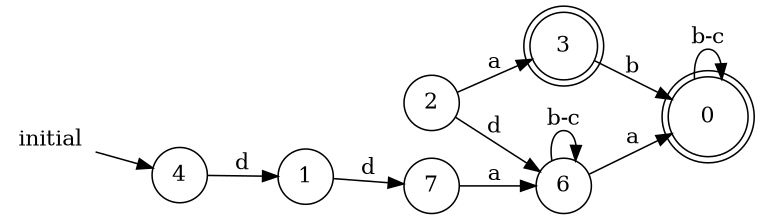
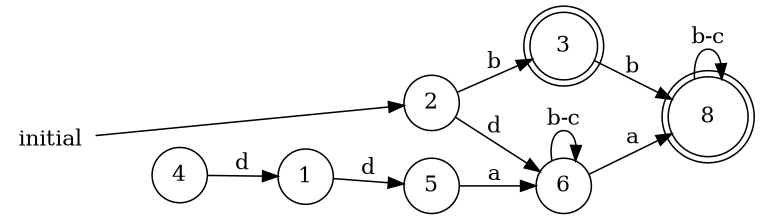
(495, 62) -> (495, 62)
(708, 117) -> (708, 117)
(117, 158) -> (242, 121)
(432, 186) -> (432, 186)
